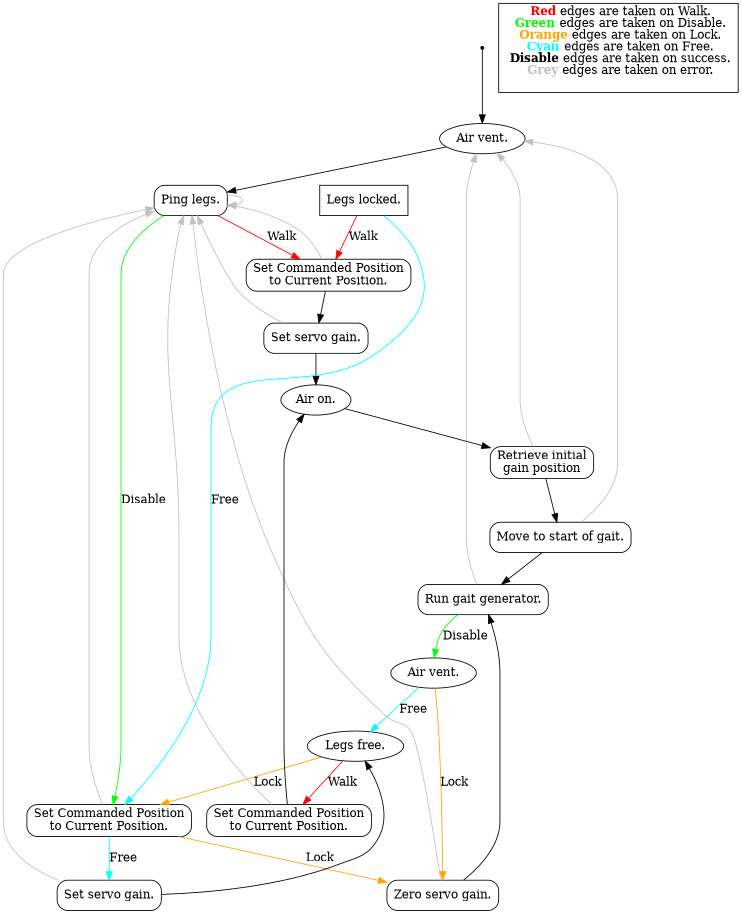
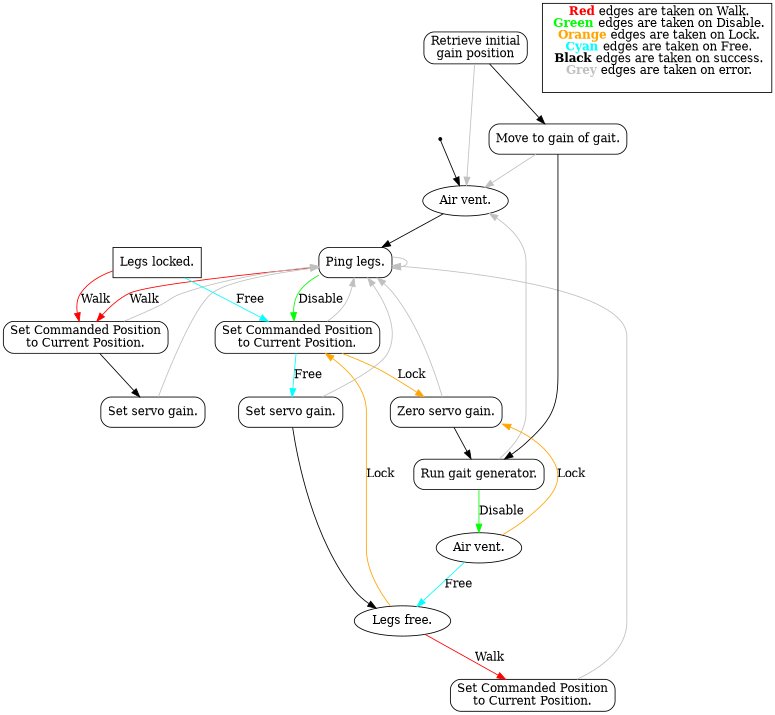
(534, 59) -> (573, 59)
(316, 400) -> none
(560, 537) -> (558, 139)
